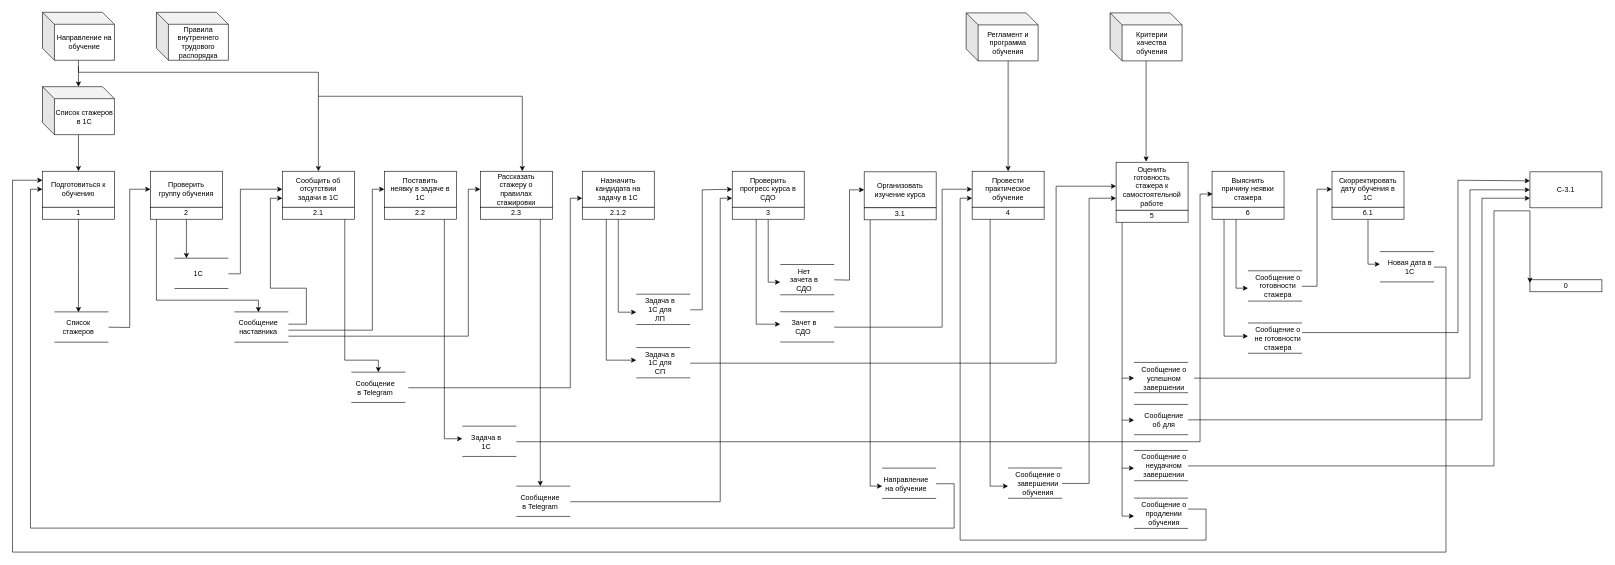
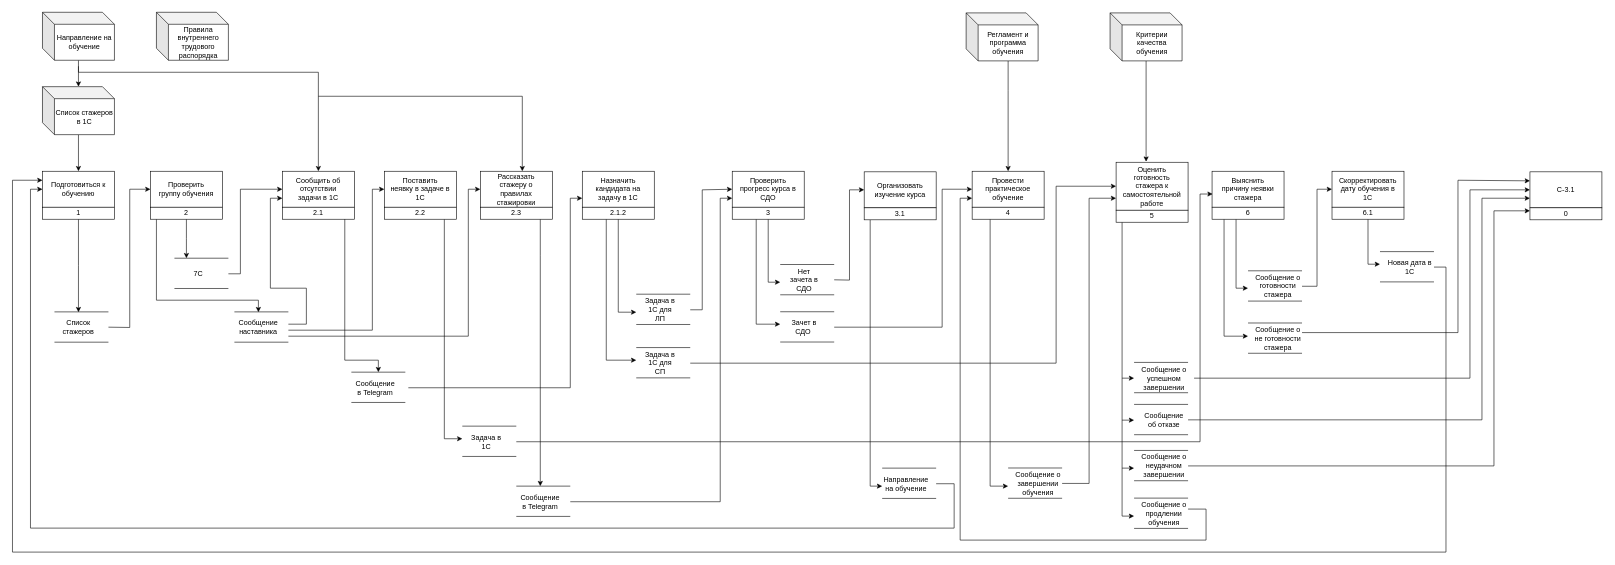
(198, 274) -> (198, 274)
(1566, 286) -> (1566, 214)
(1164, 420) -> (1164, 420)
